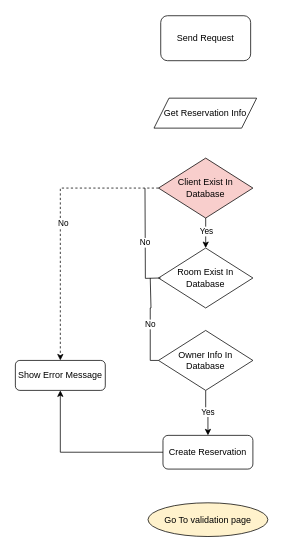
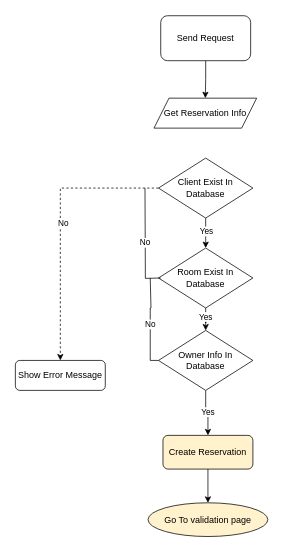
none -> (206, 76)
(206, 188) -> (206, 188)
none -> (206, 322)
(84, 452) -> (208, 496)
(208, 452) -> (208, 452)
